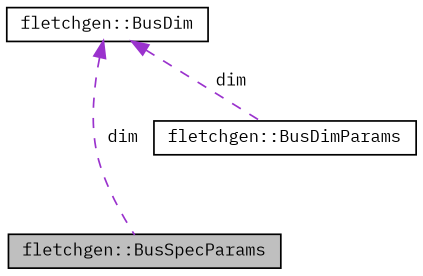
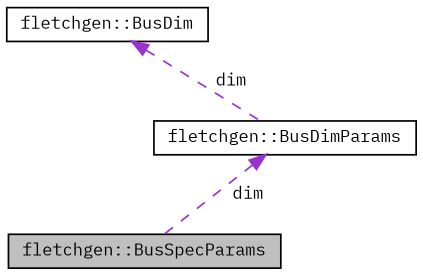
(96, 150) -> (208, 200)
